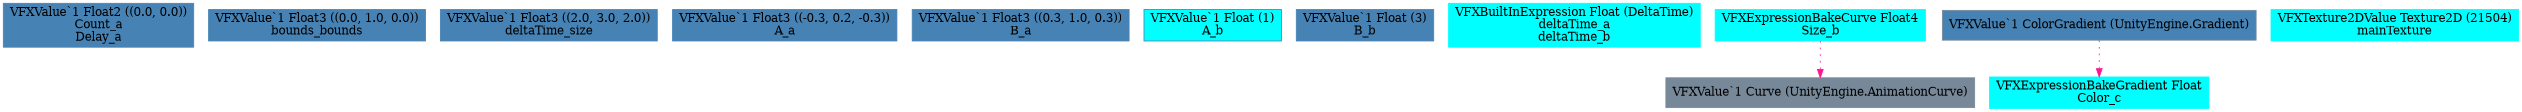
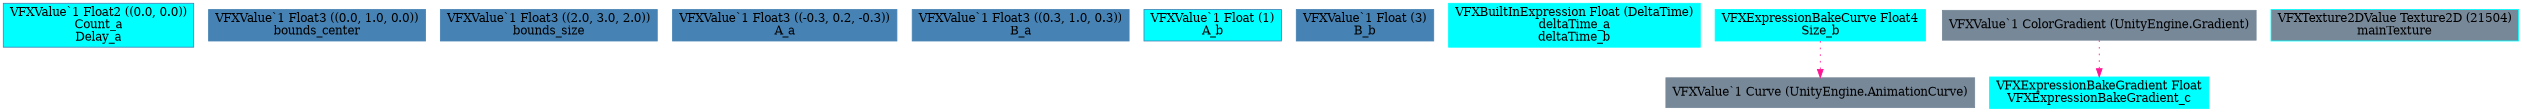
(99, 25) -> (99, 25)
(317, 25) -> (317, 25)
(549, 25) -> (549, 25)
(2099, 25) -> (2099, 25)
(2395, 25) -> (2395, 25)
(2099, 93) -> (2099, 93)
